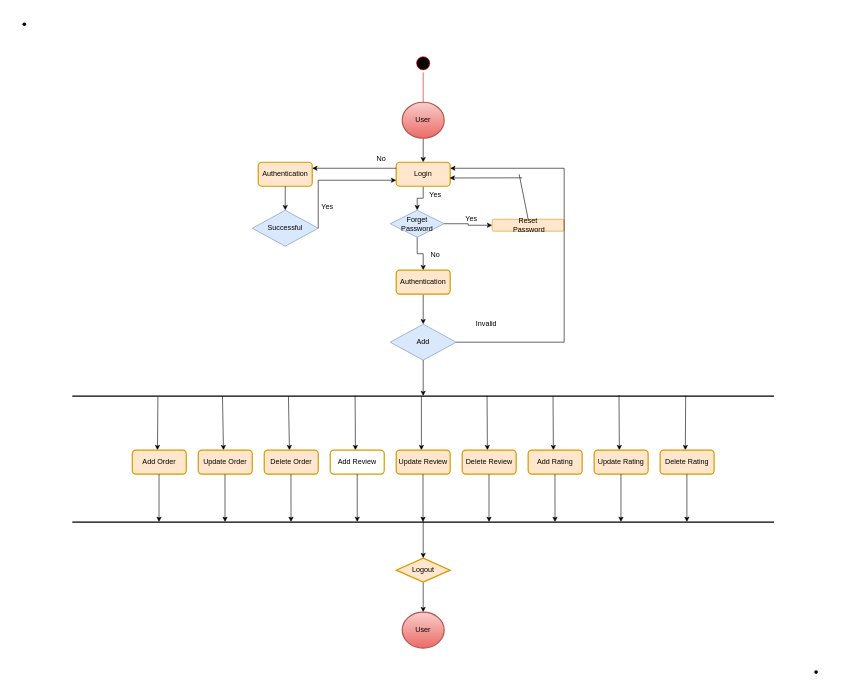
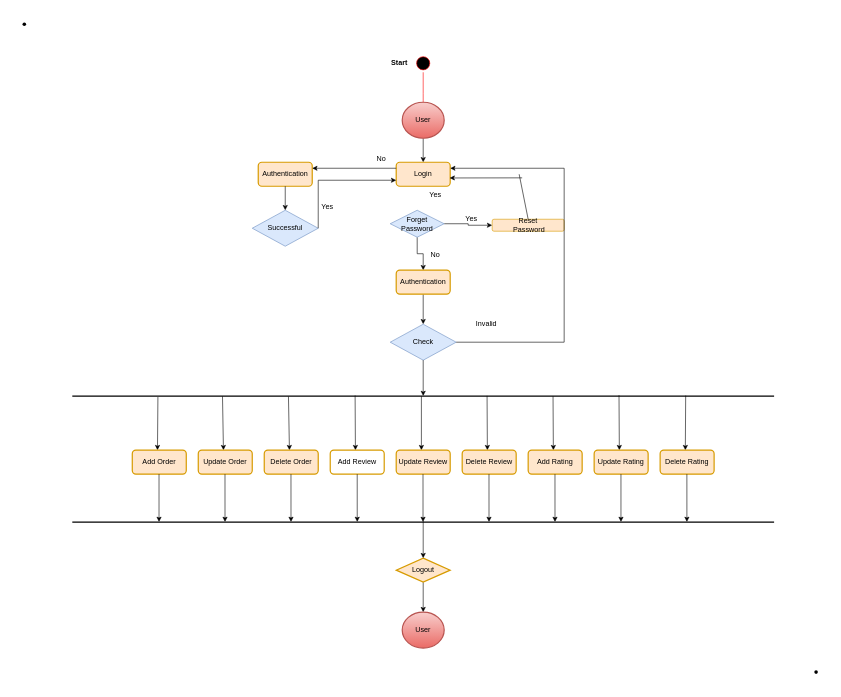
none -> (399, 63)
(417, 200) -> none
(423, 342) -> (423, 342)
